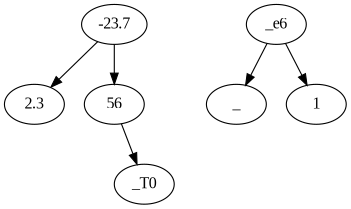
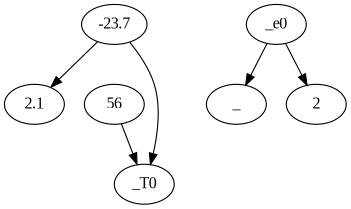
(276, 24) -> (276, 24)
(114, 59) -> (157, 94)
(34, 104) -> (34, 104)
(316, 104) -> (316, 104)
